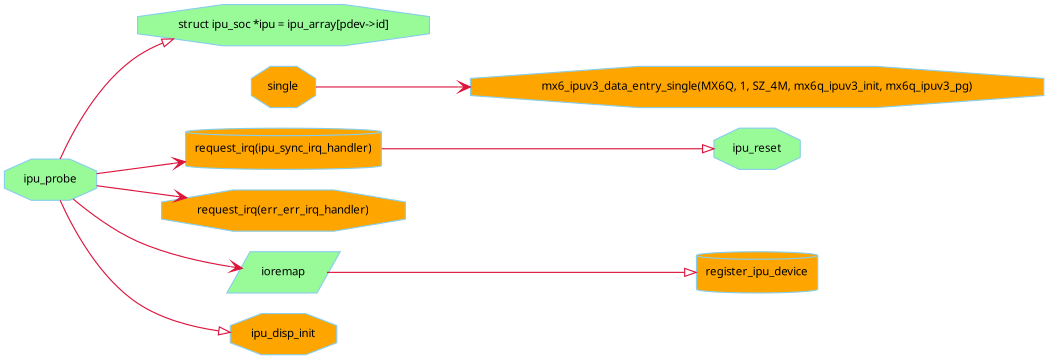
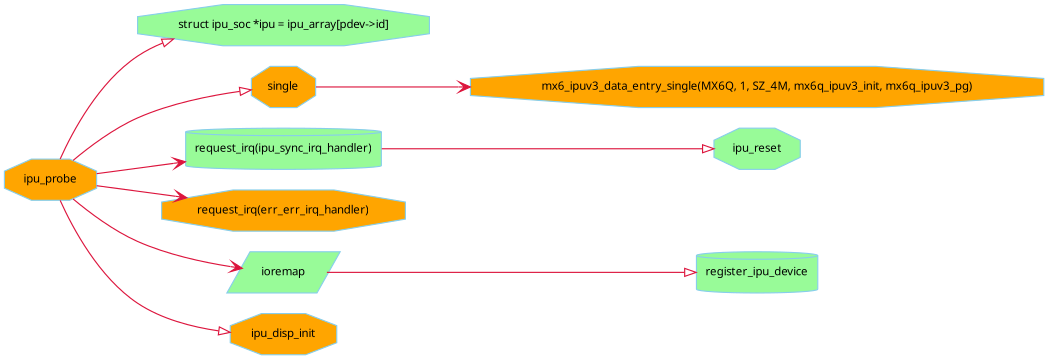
none -> (151, 113)
(284, 149) -> (284, 149)
(51, 180) -> (51, 180)
(757, 272) -> (757, 272)
